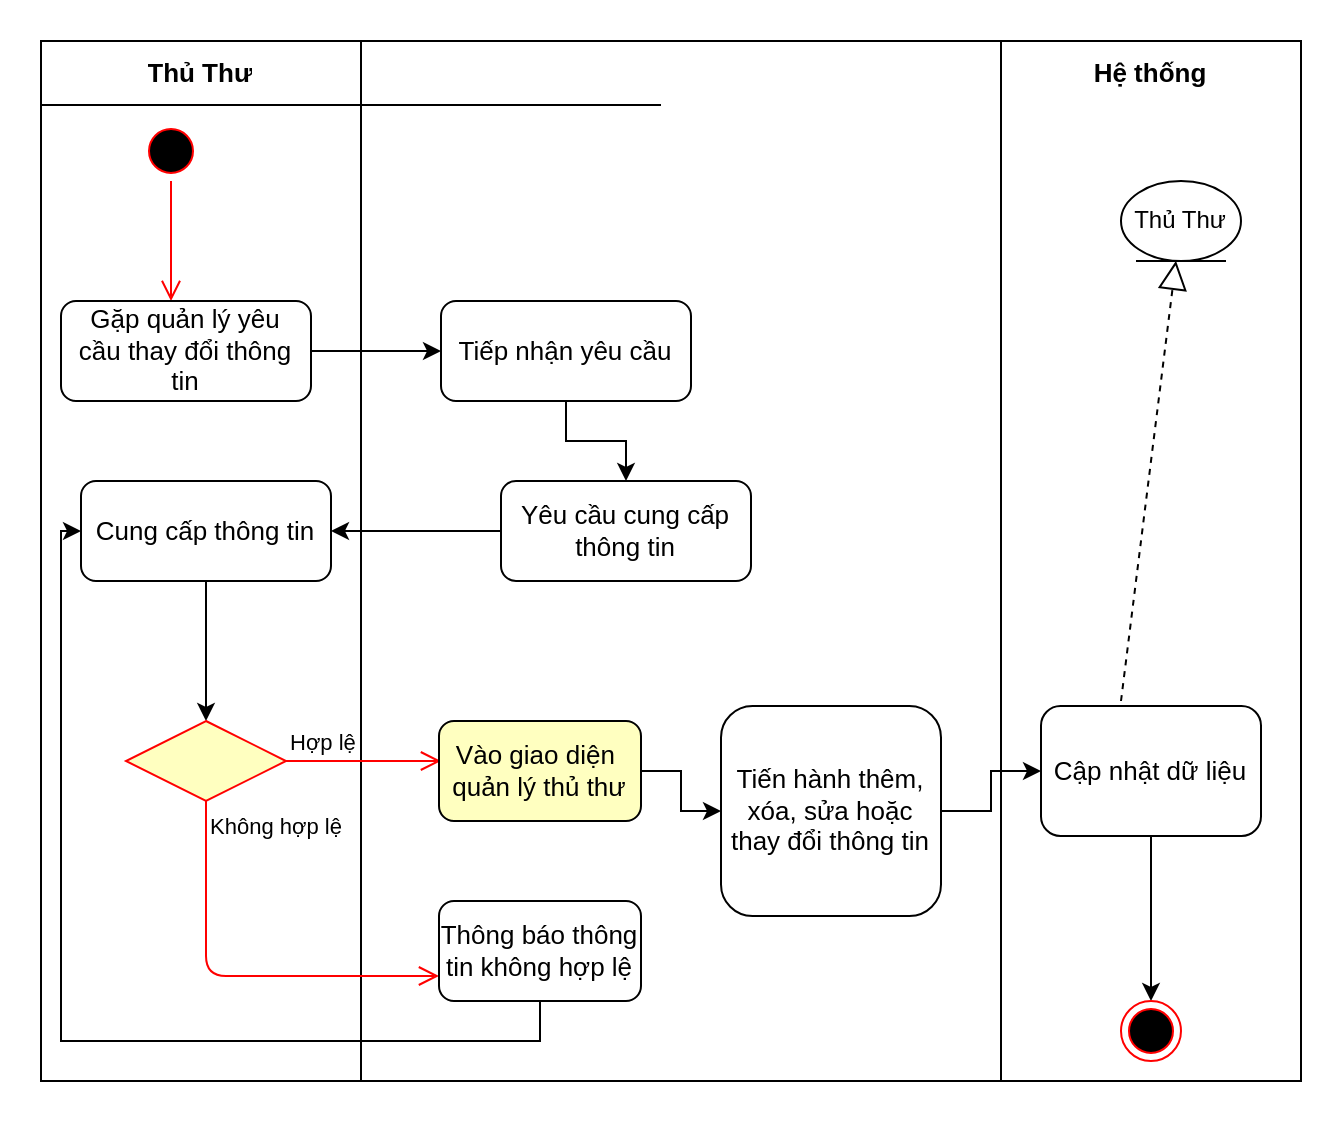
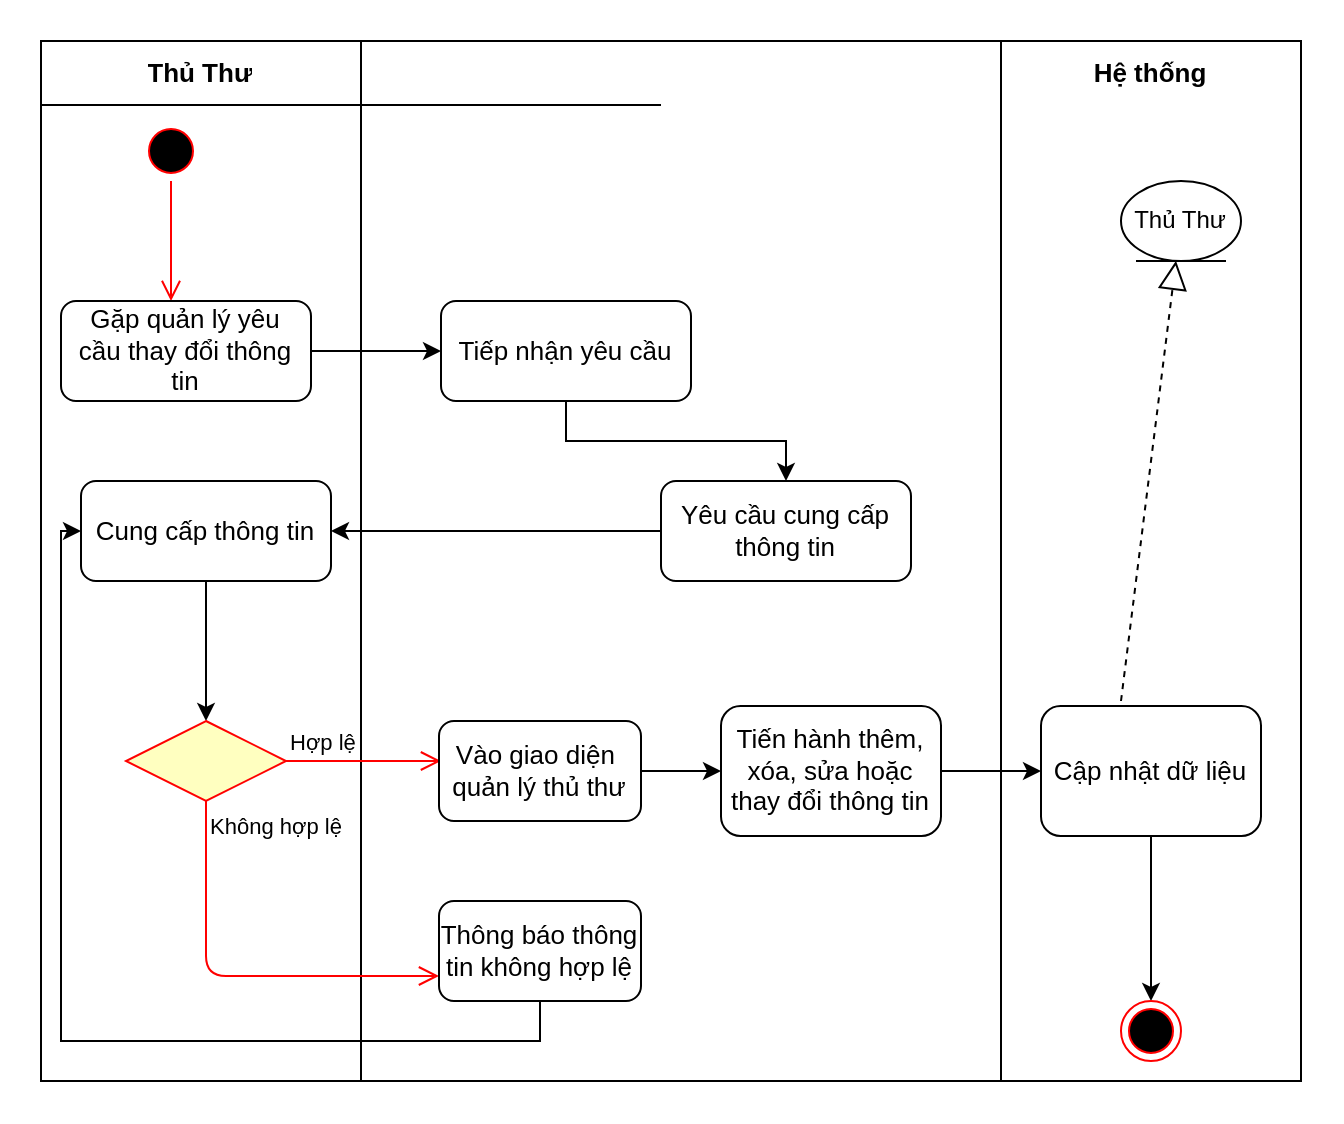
(626, 531) -> (786, 531)
(540, 771) -> (540, 771)
(831, 811) -> (831, 771)
